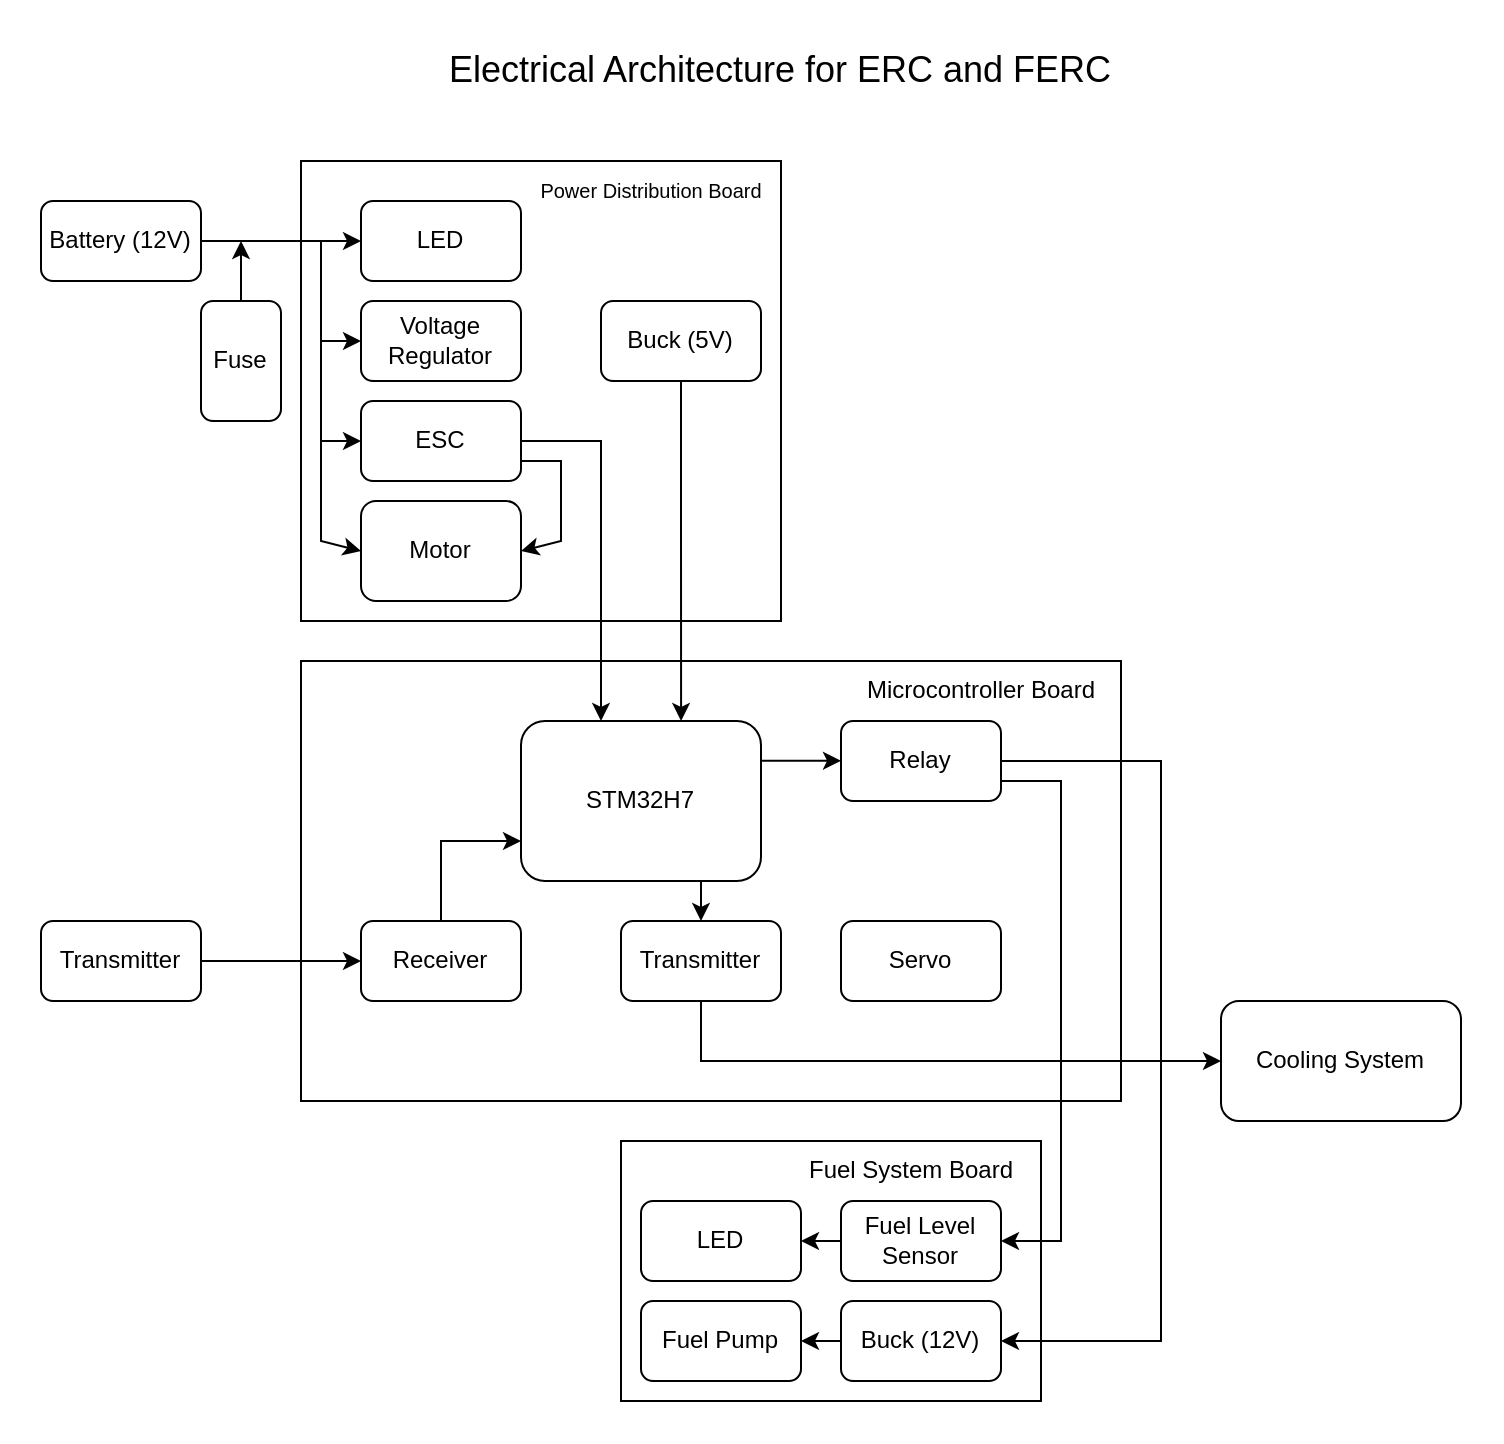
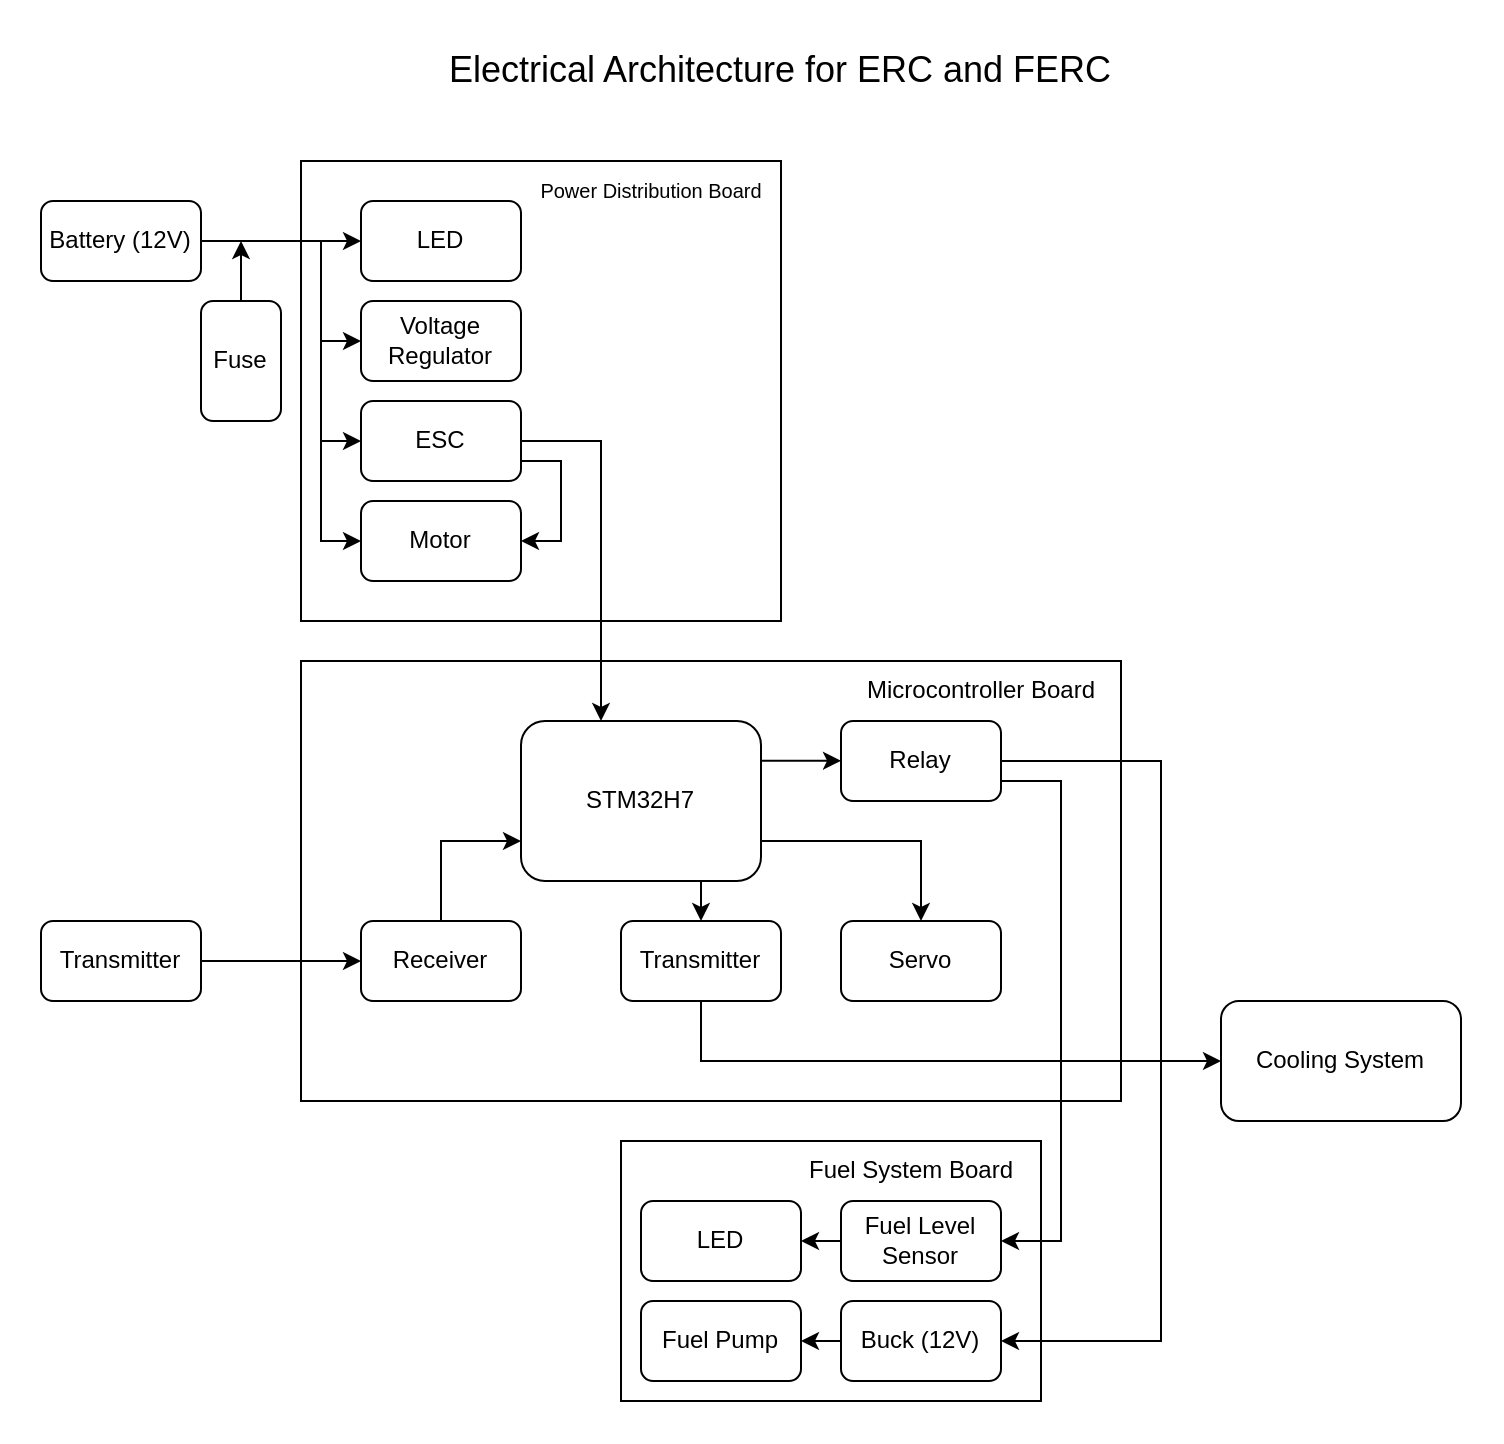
(681, 341) -> none
(681, 544) -> none
(441, 551) -> (441, 541)
none -> (874, 841)
